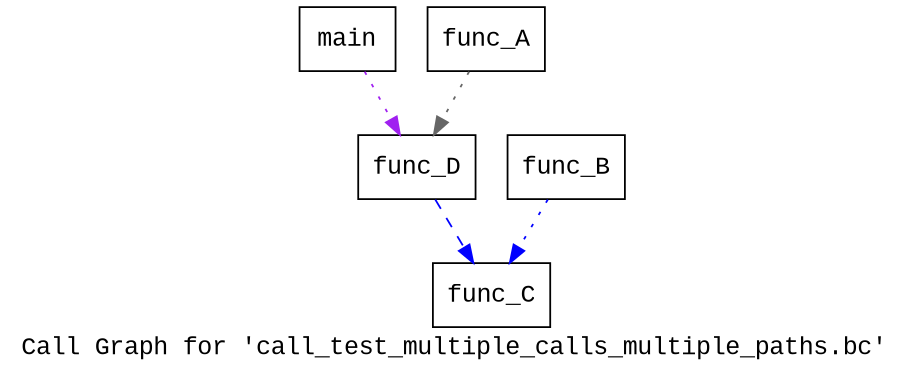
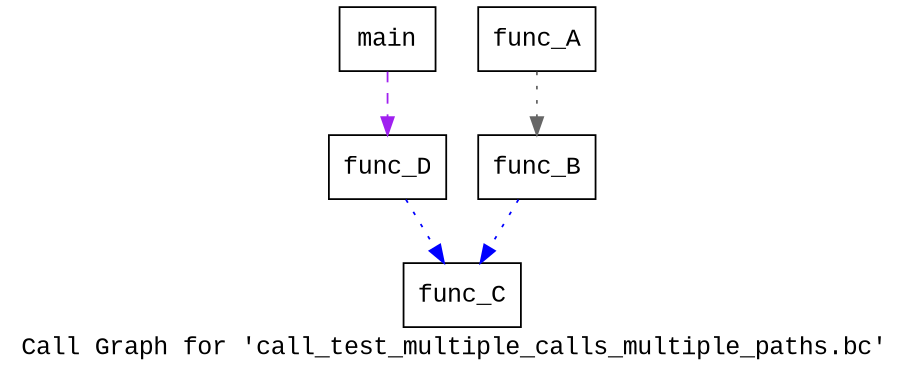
(378, 95) -> (388, 94)
(456, 95) -> (537, 94)
(450, 224) -> (420, 224)
